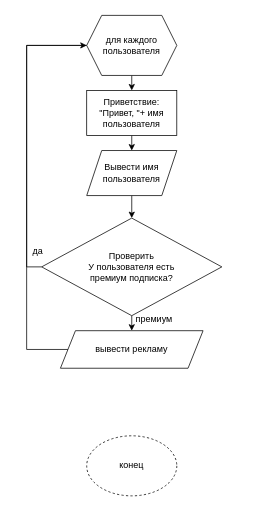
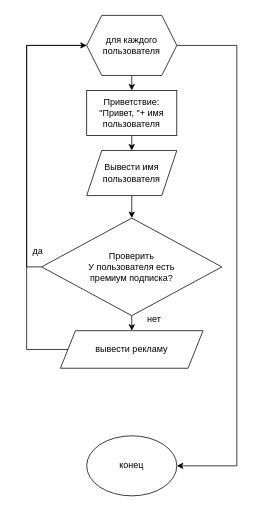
none -> (208, 45)
(154, 319) -> (154, 319)
(132, 465) -> (132, 465)
